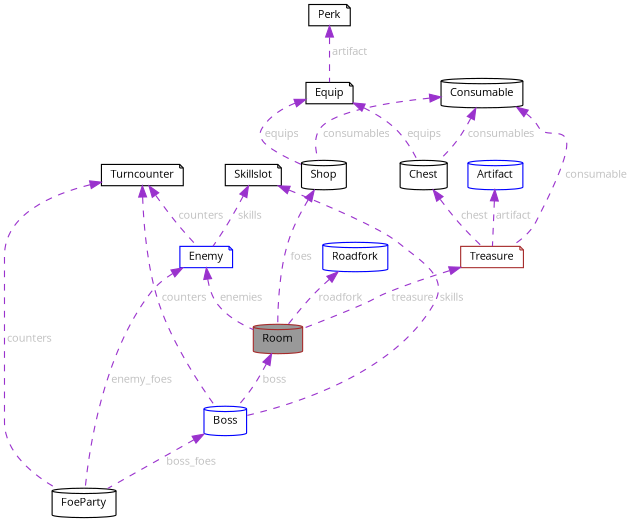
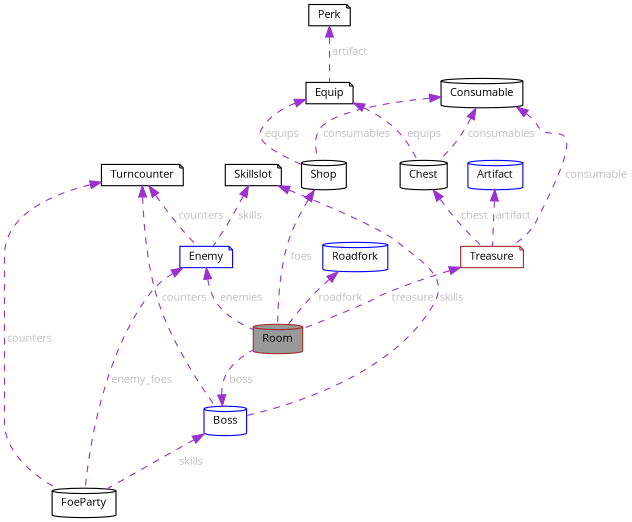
(253, 386) -> (230, 368)
(190, 462) -> (190, 462)
